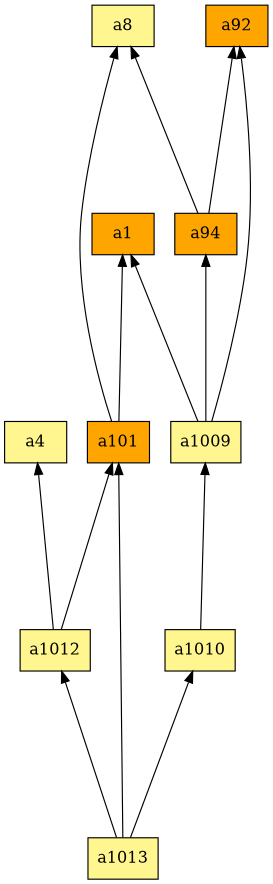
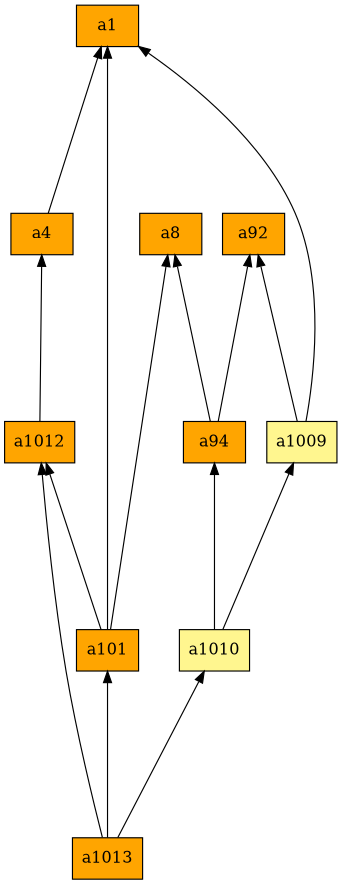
(123, 26) -> (171, 234)
none -> (73, 135)
(206, 344) -> (214, 552)
(36, 442) -> (42, 234)
(85, 552) -> (75, 552)
(55, 650) -> (40, 442)
(123, 858) -> (108, 858)
